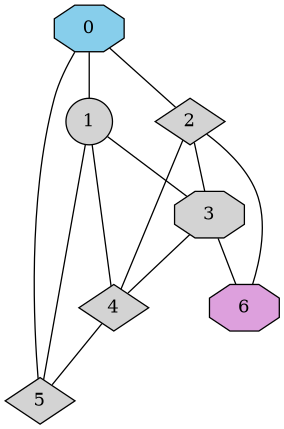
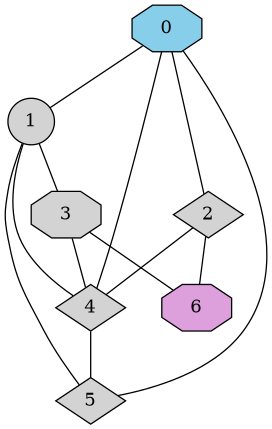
(200, 167) -> none
none -> (131, 171)
